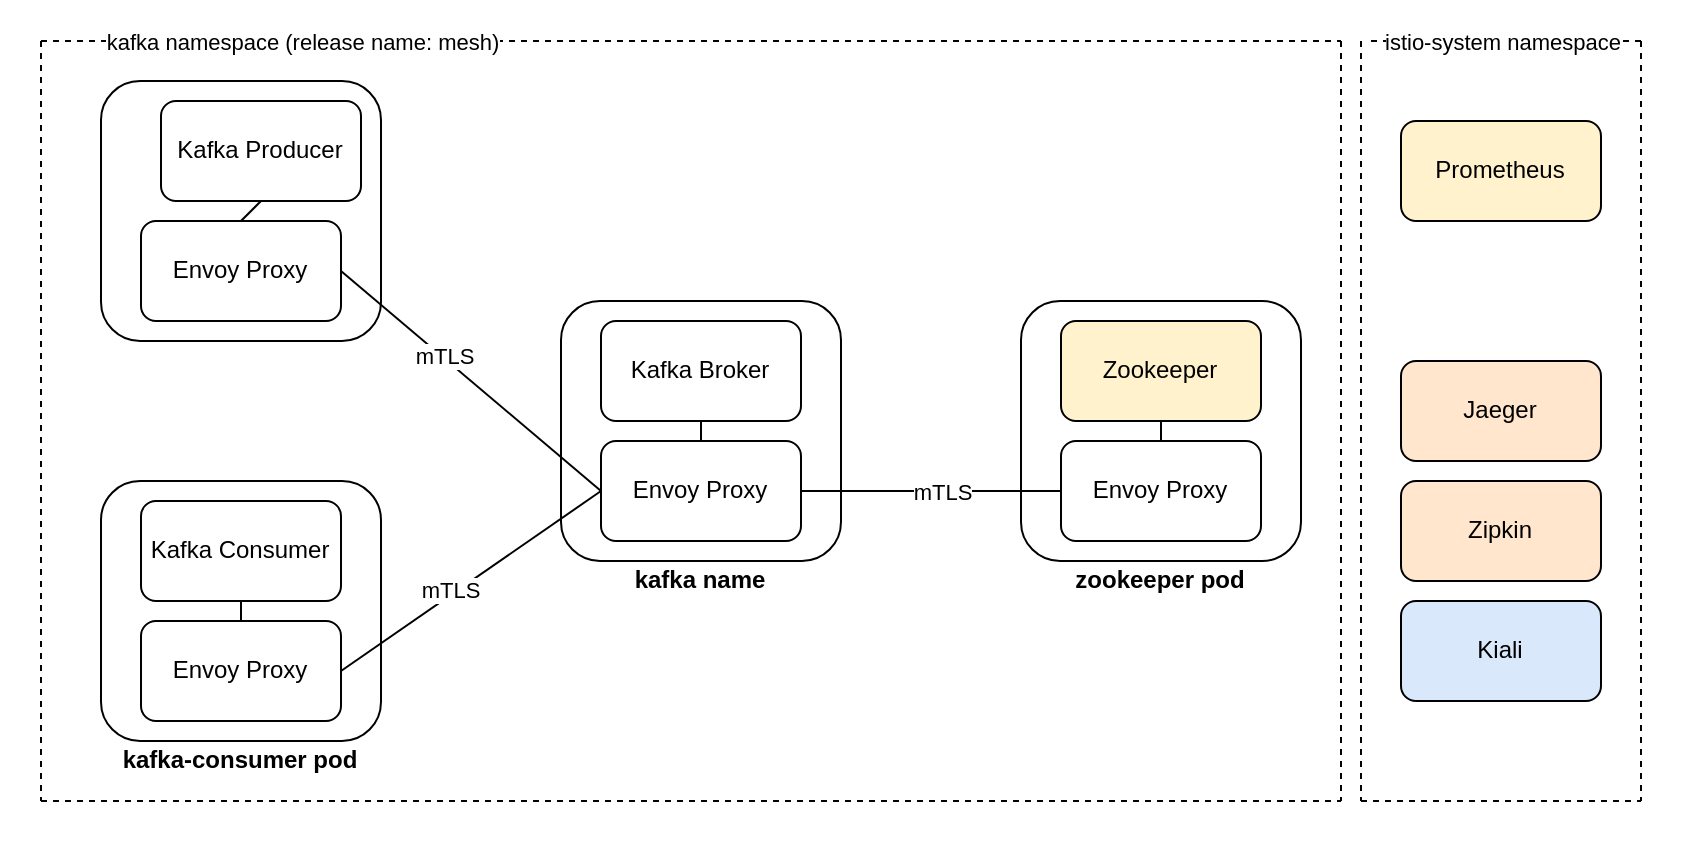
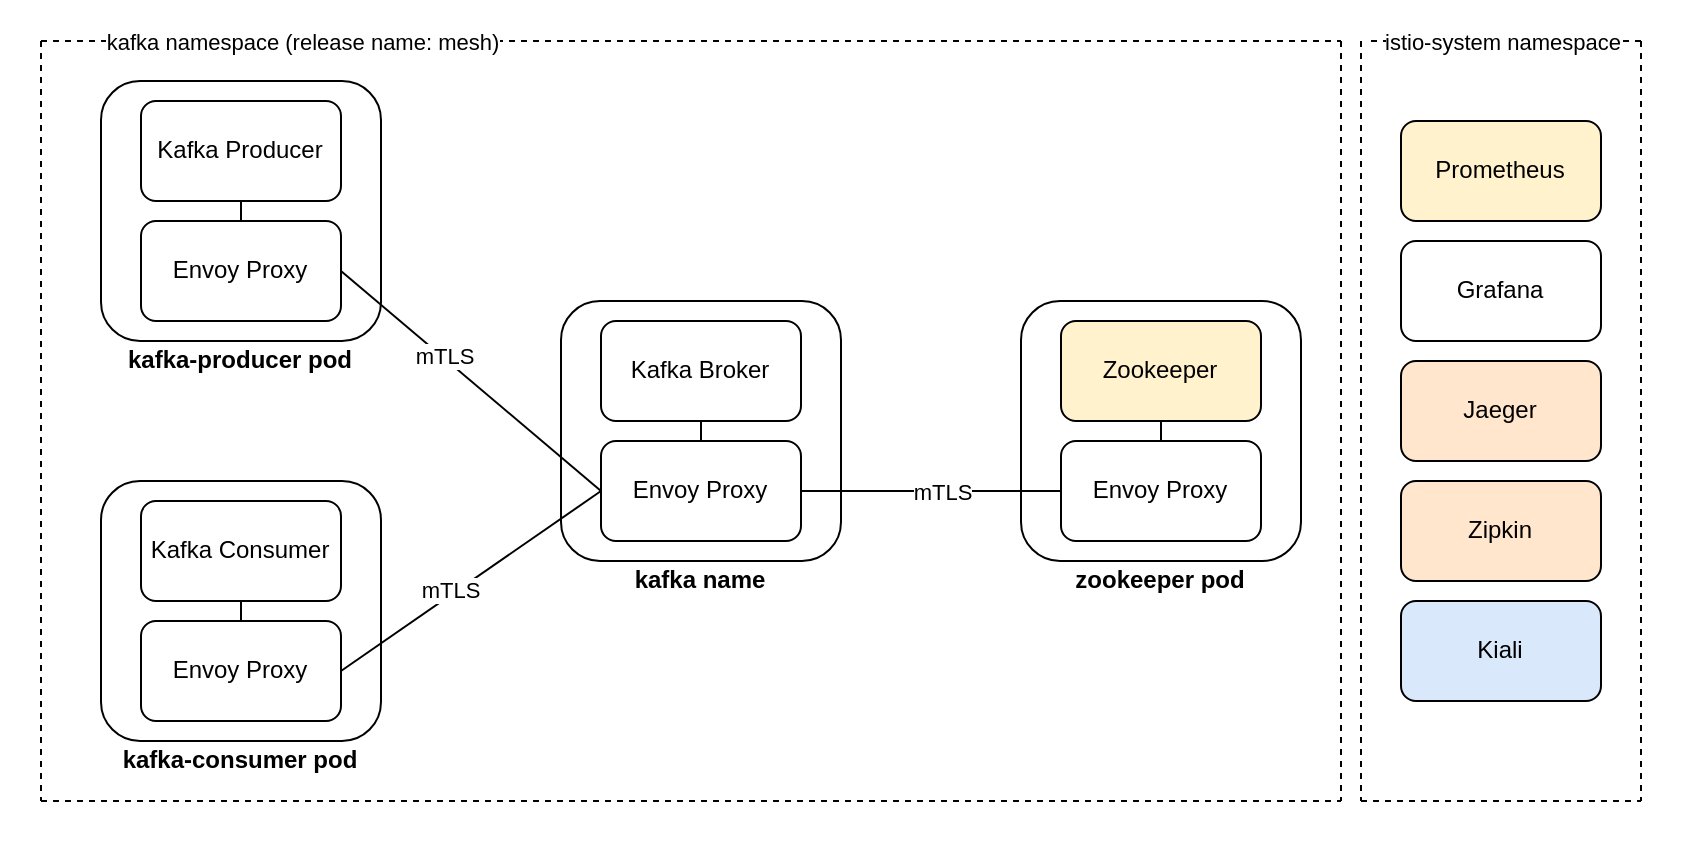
(261, 151) -> (241, 151)
none -> (1501, 291)
none -> (241, 361)
